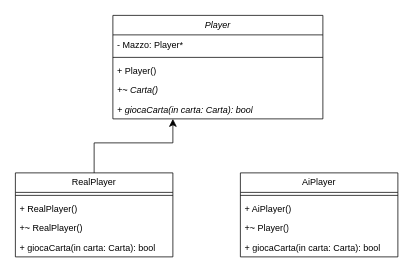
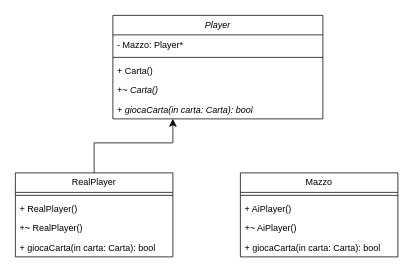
(140, 71) -> (139, 71)
(319, 183) -> (319, 183)
(270, 229) -> (274, 229)
